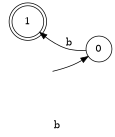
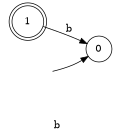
(64, 48) -> (62, 33)
